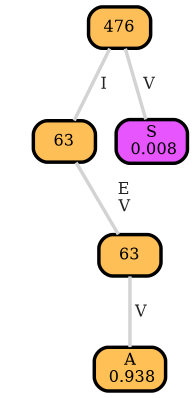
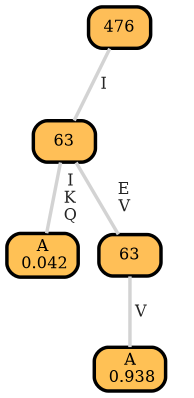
(152, 141) -> none
none -> (43, 255)
